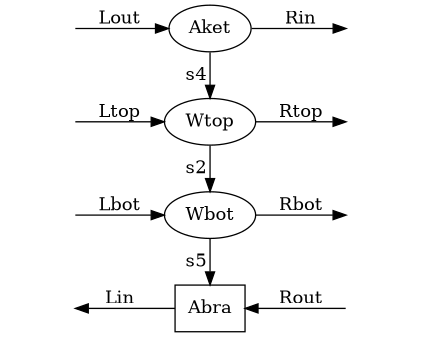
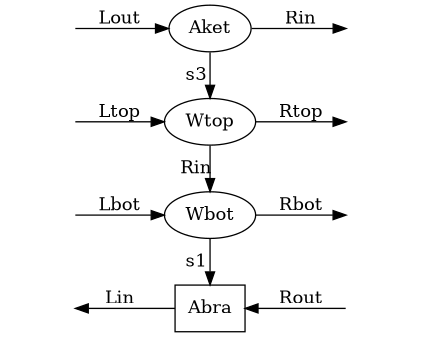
(196, 75) -> (196, 75)
(196, 168) -> (196, 168)
(196, 262) -> (196, 262)
